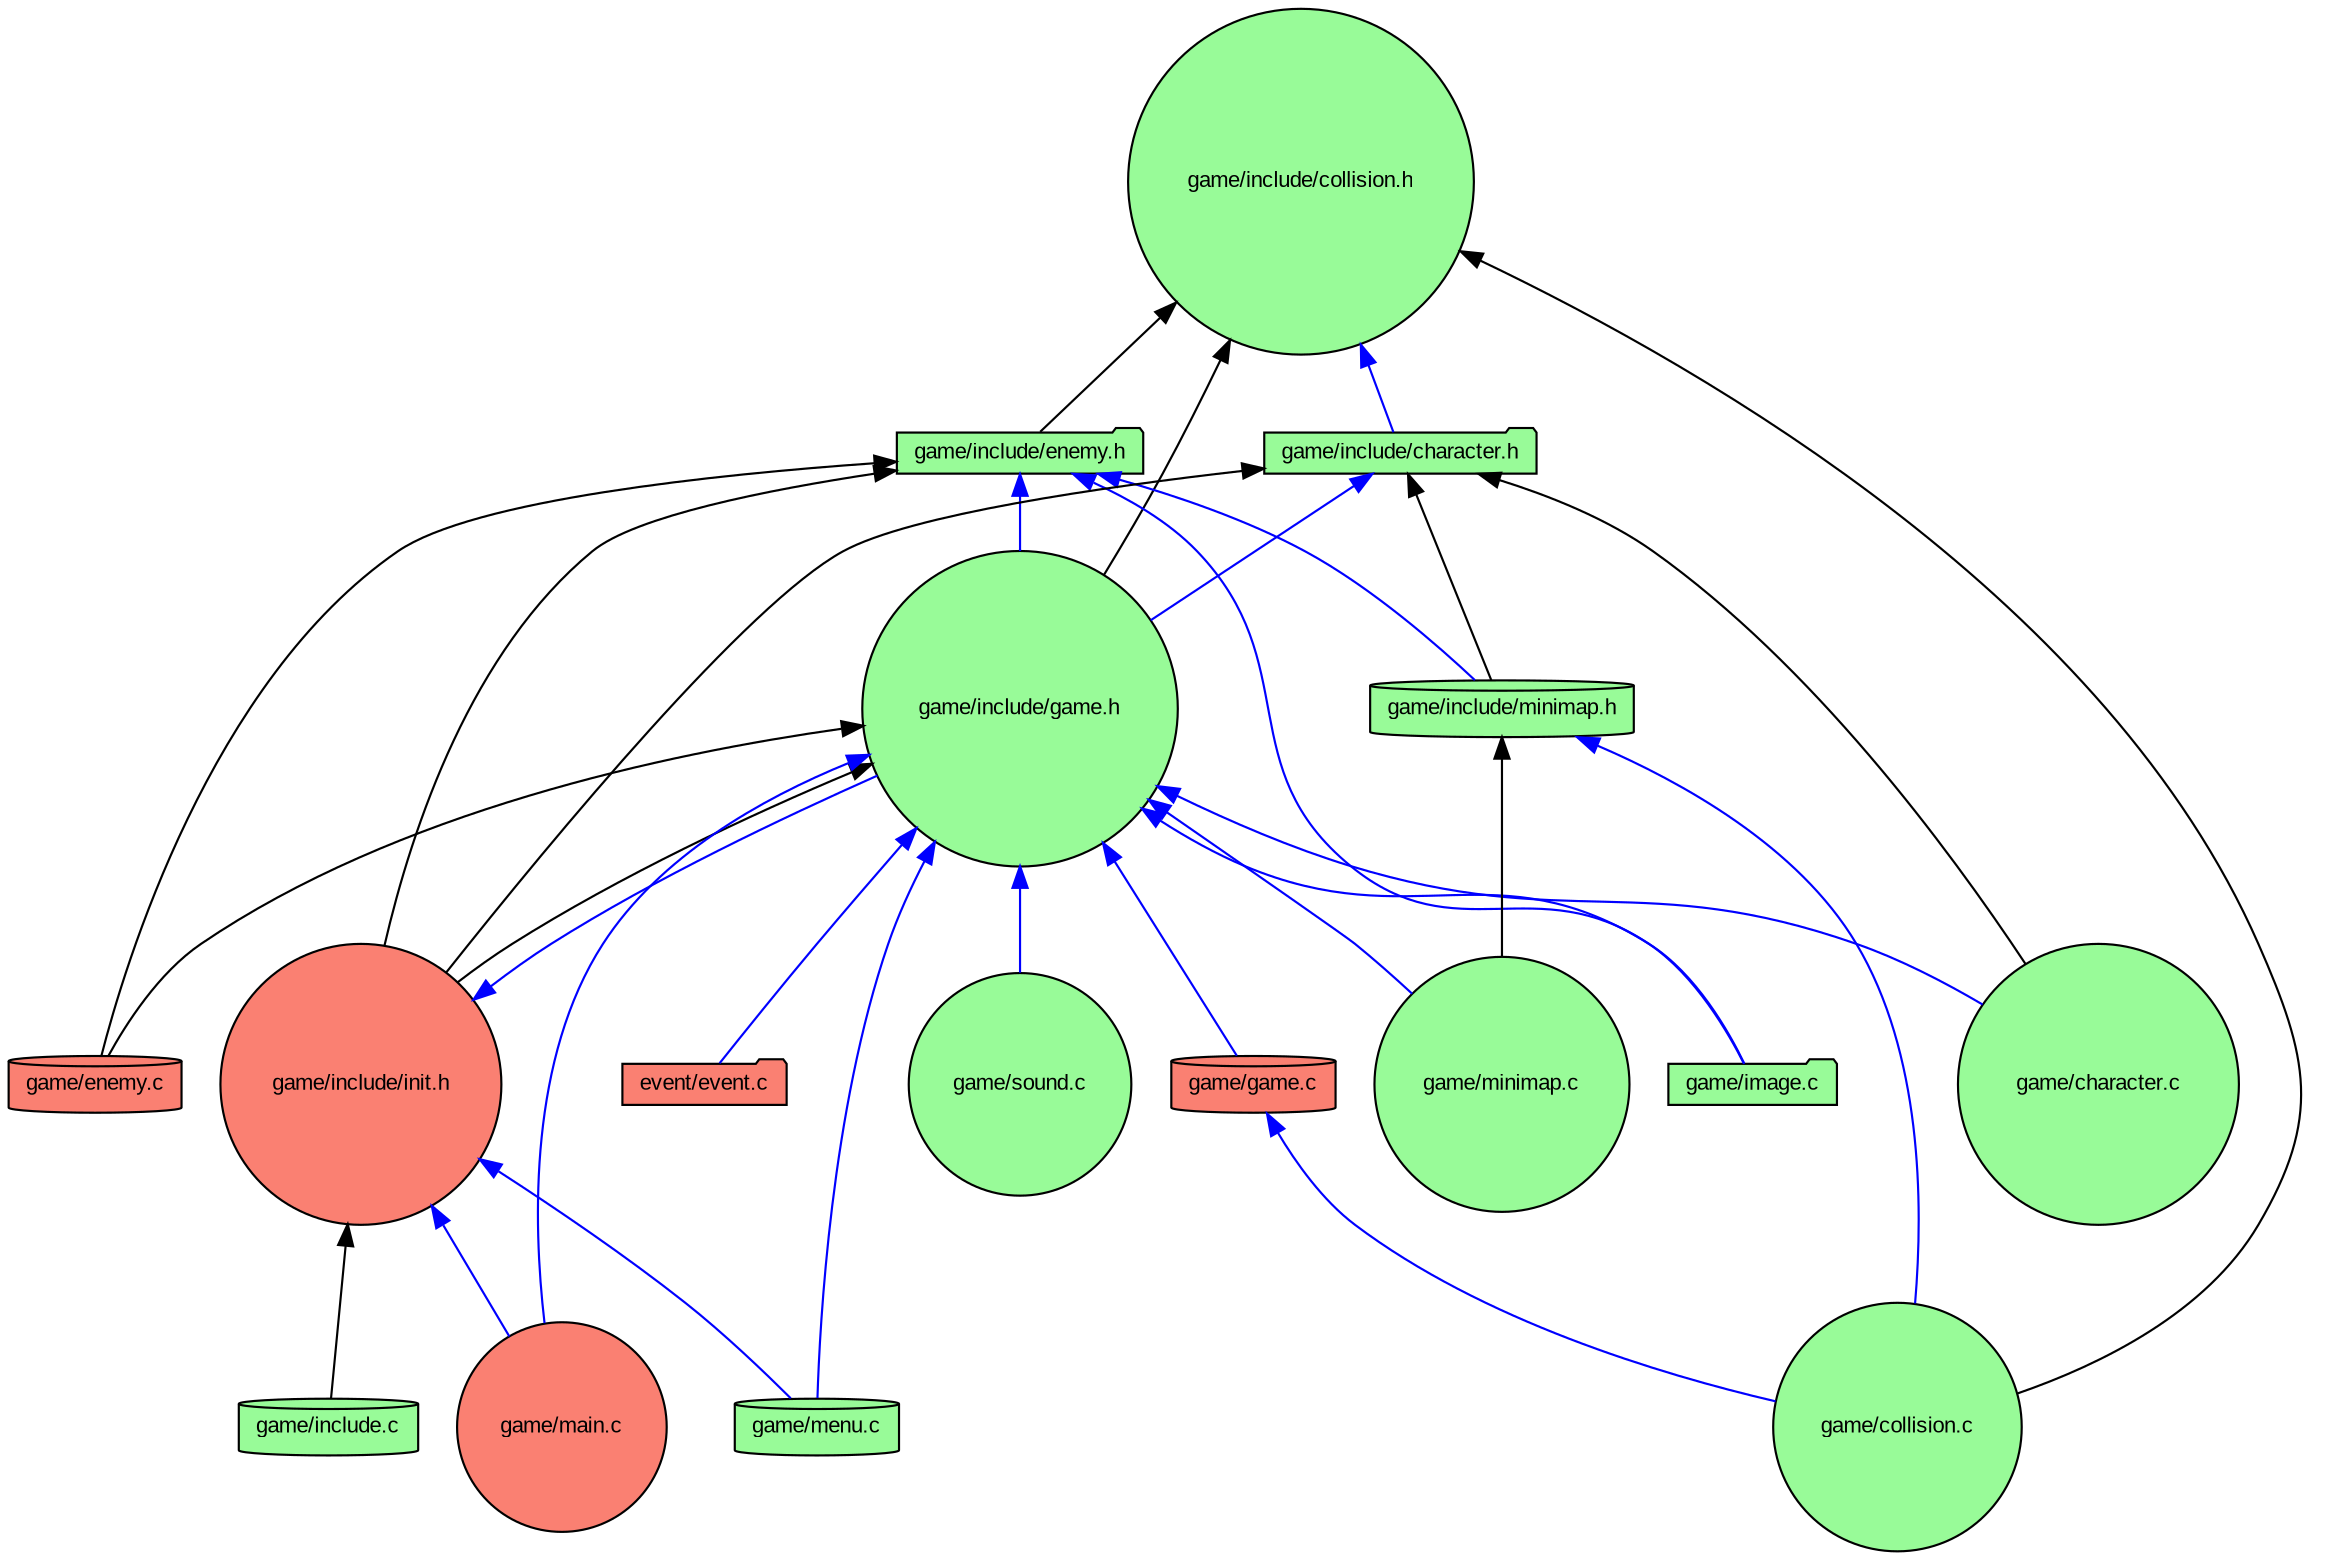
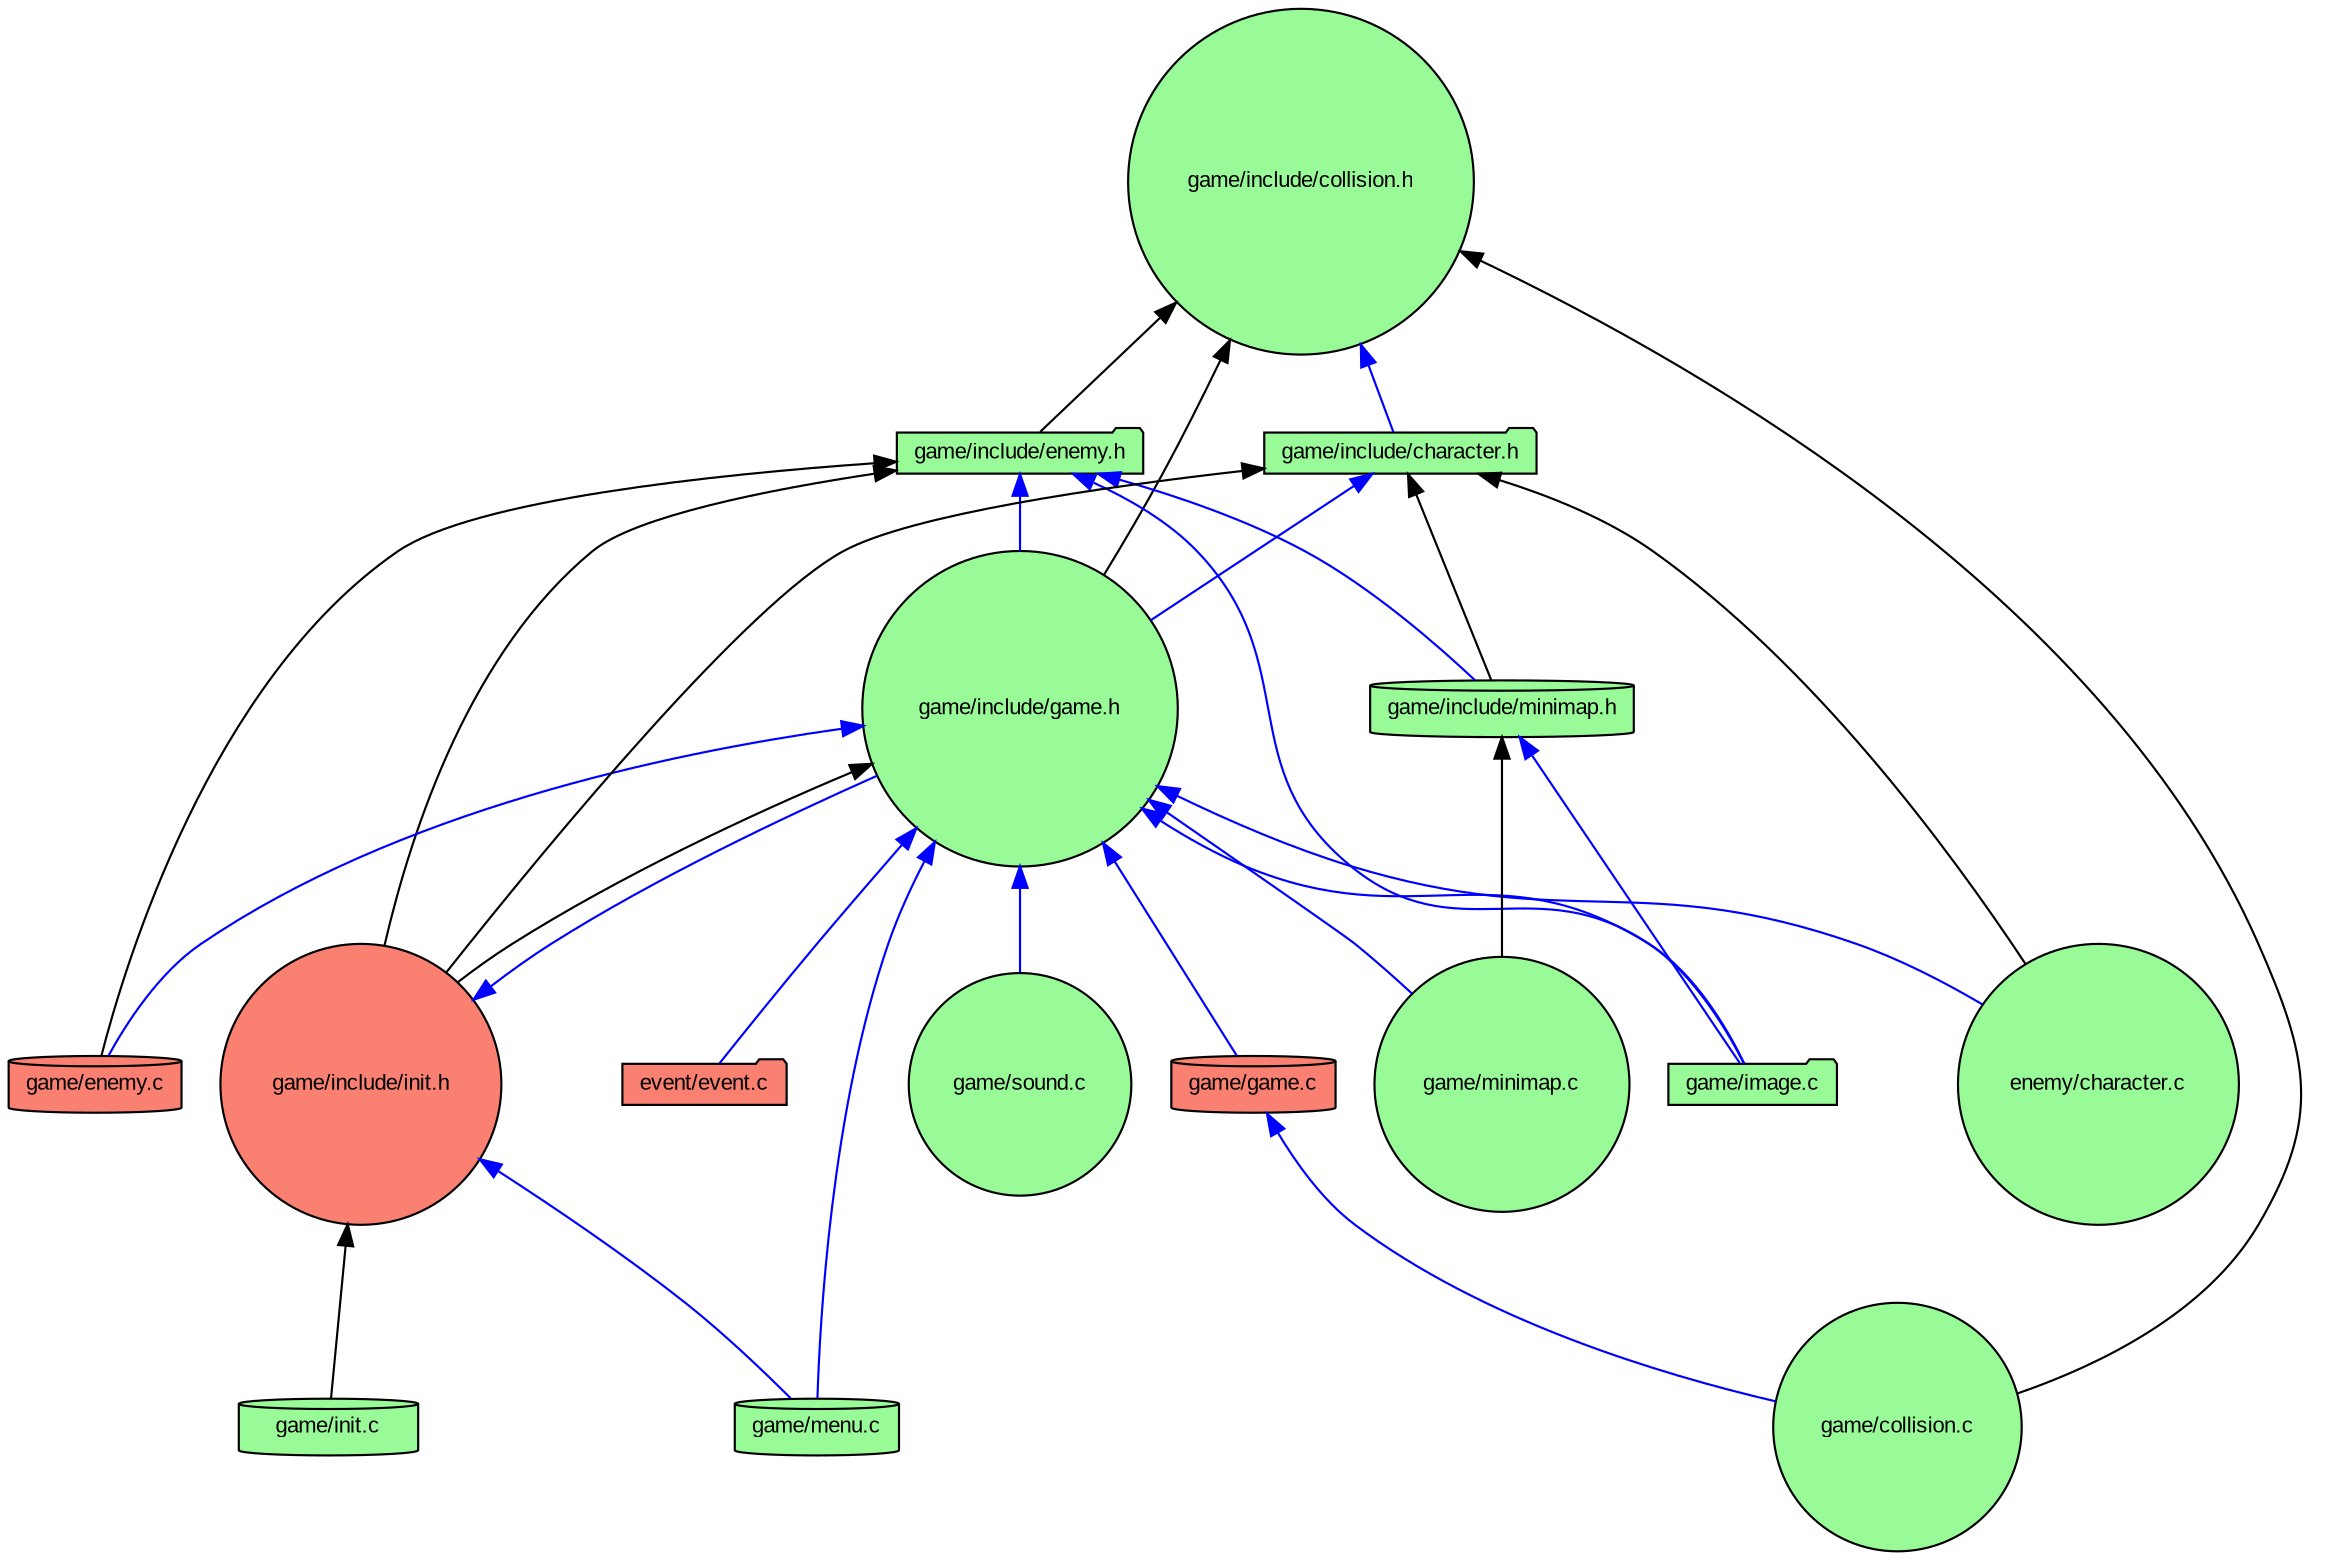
(440, 825) -> (440, 825)
(1865, 961) -> (1641, 917)
(2098, 1084) -> (2098, 1084)
(328, 1427) -> (328, 1427)
(562, 1427) -> none
